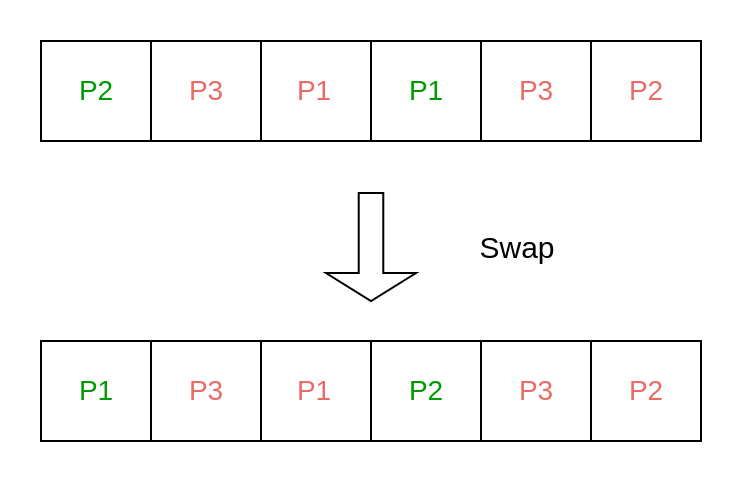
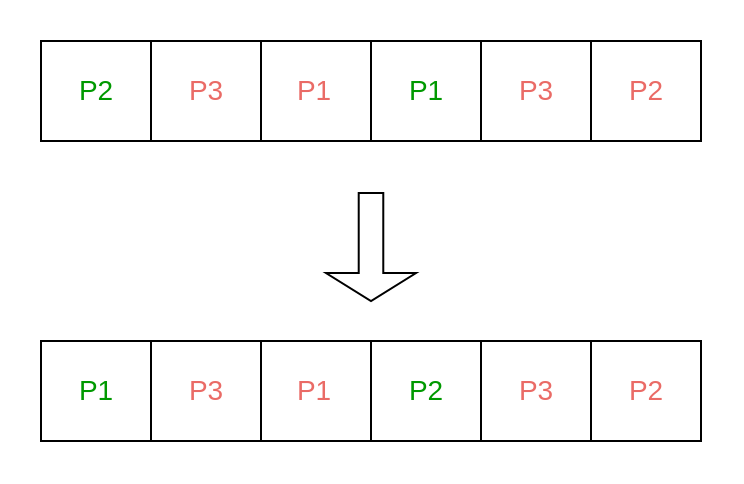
(517, 247) -> none
